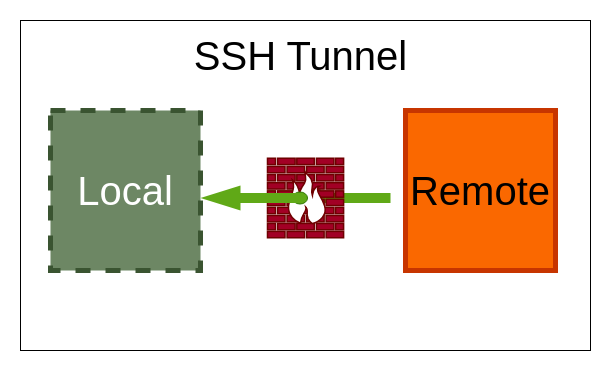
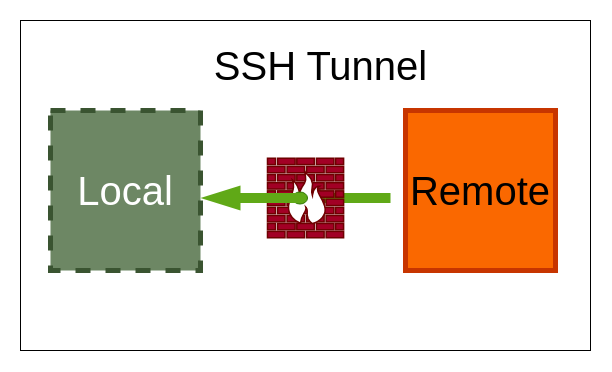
(300, 56) -> (320, 66)
